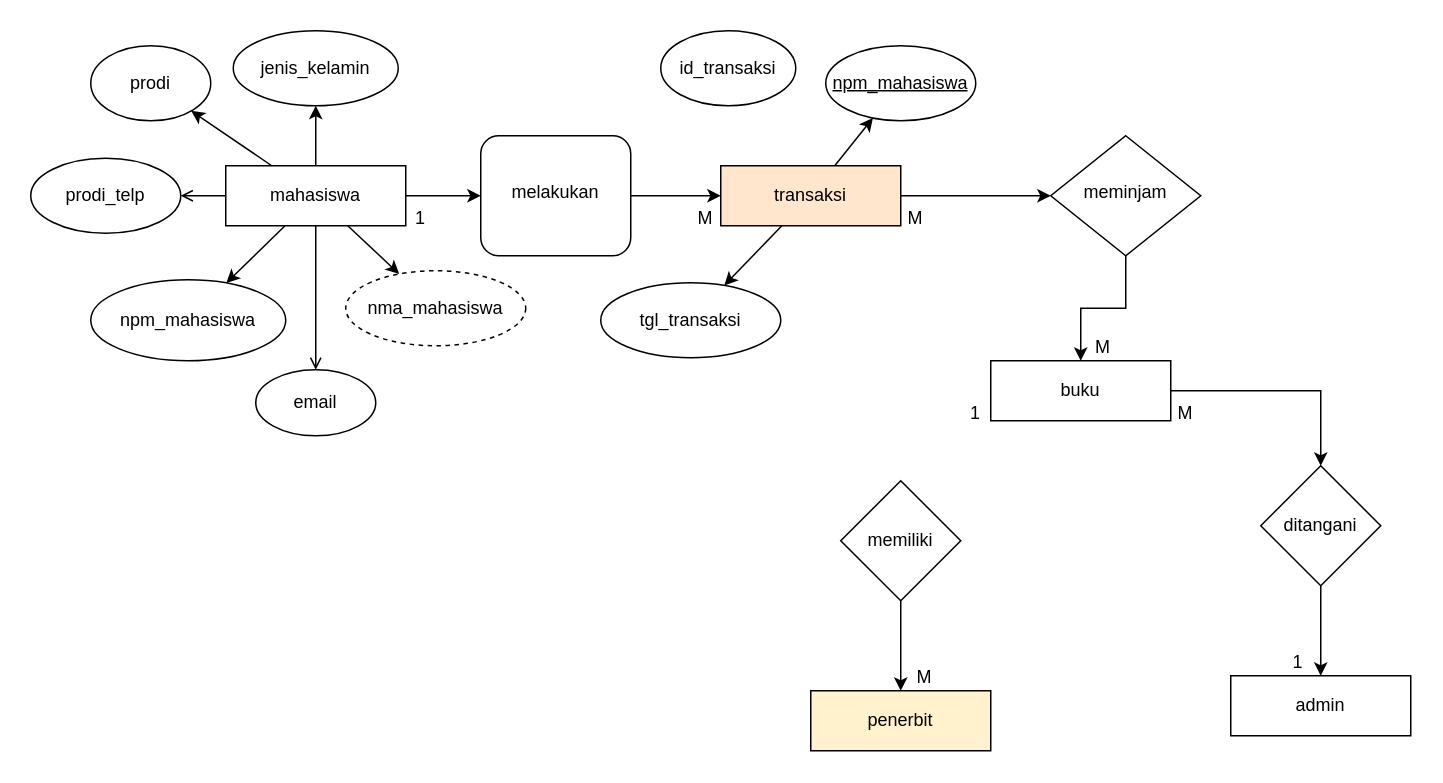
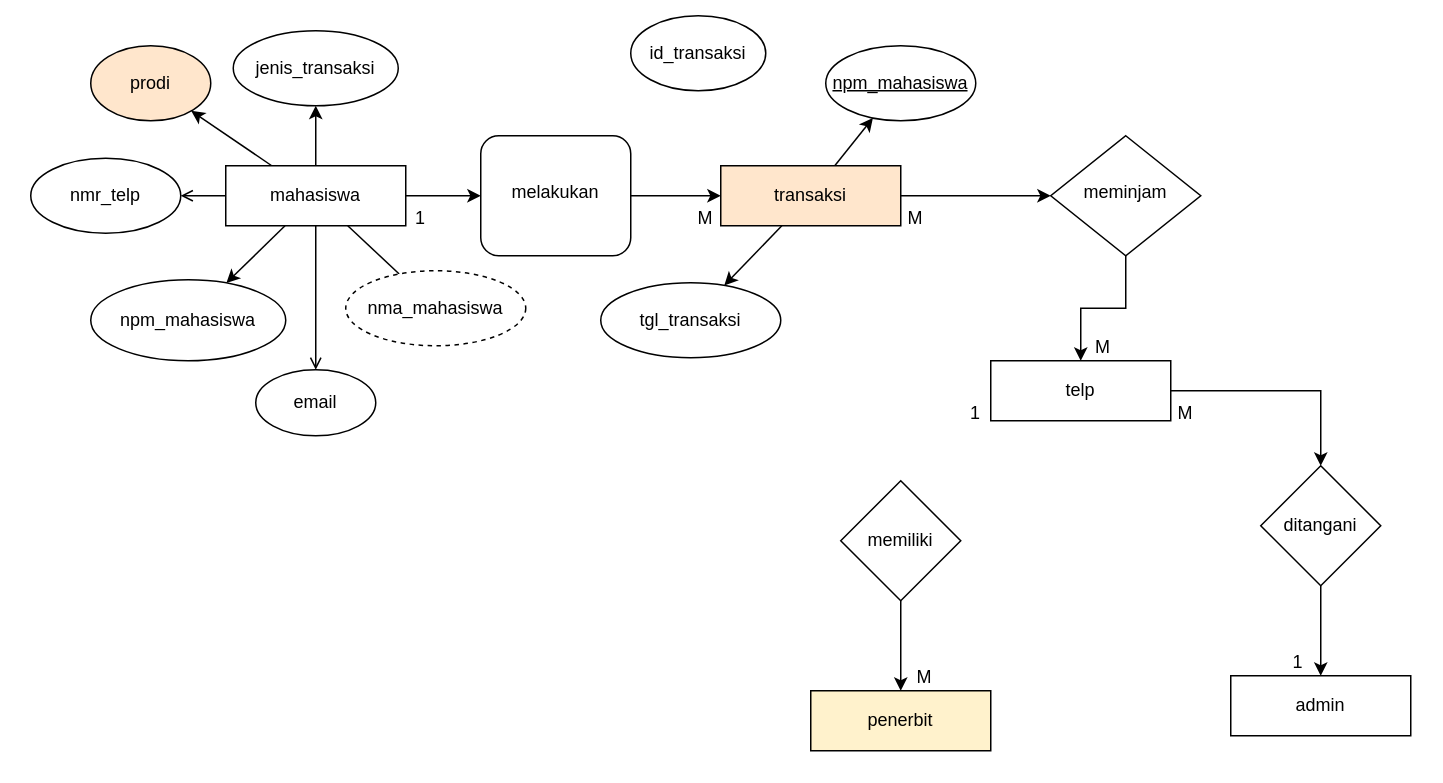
(316, 68) -> (316, 68)
(728, 68) -> (698, 53)
(151, 83) -> (151, 83)
(106, 196) -> (106, 196)
(391, 266) -> (394, 269)
(1081, 391) -> (1081, 391)
